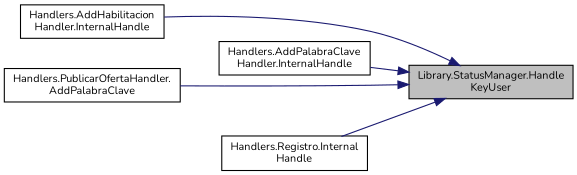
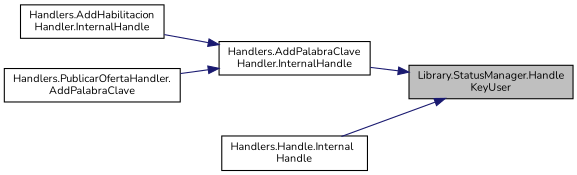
(310, 22) -> (186, 39)
(289, 86) -> (194, 72)
(295, 153) -> (295, 153)
